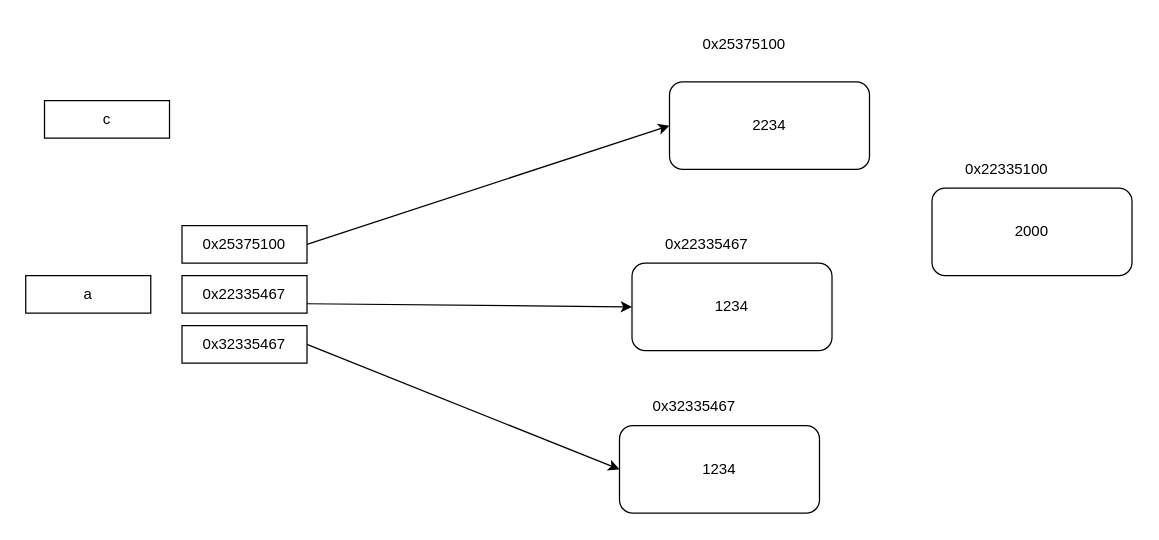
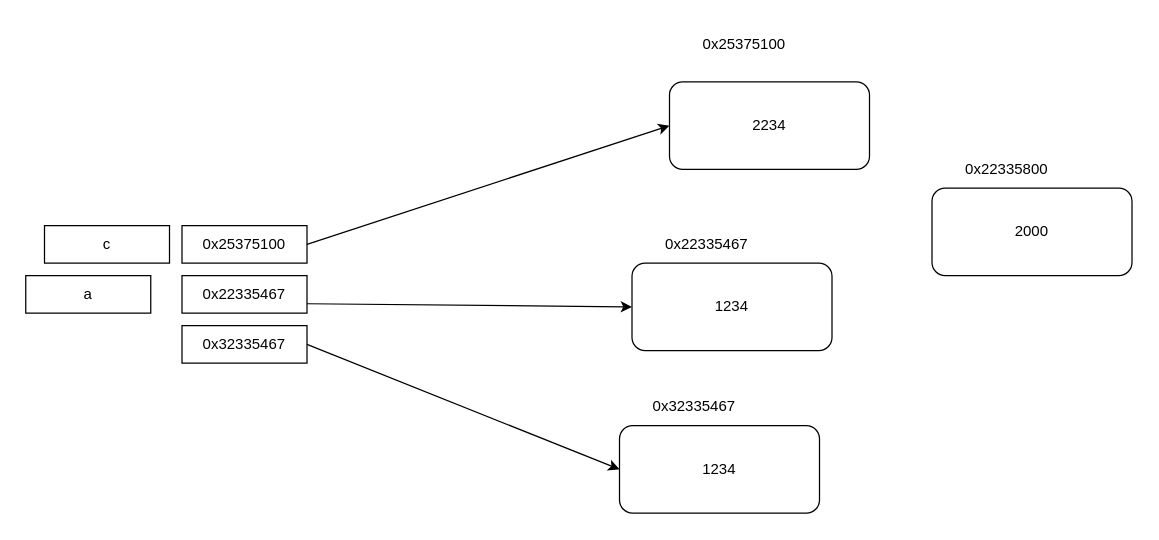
(107, 119) -> (107, 244)
(1007, 169) -> (1007, 169)
